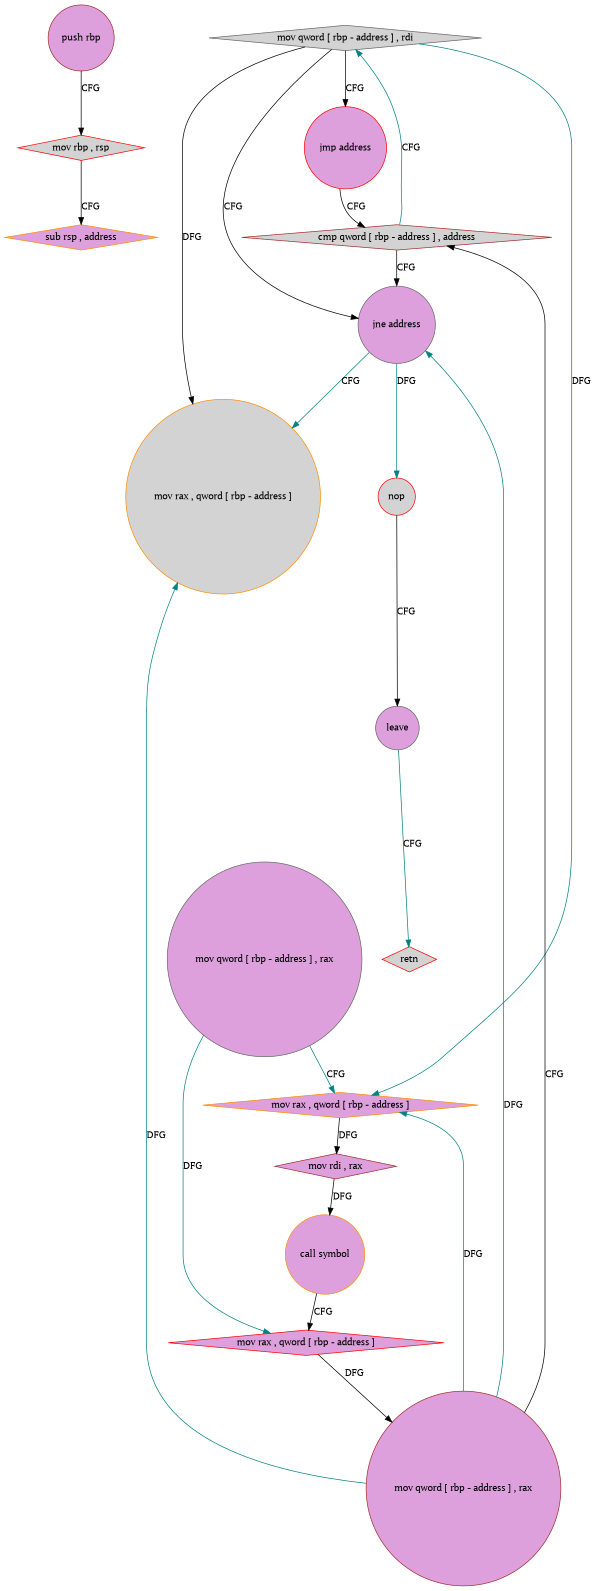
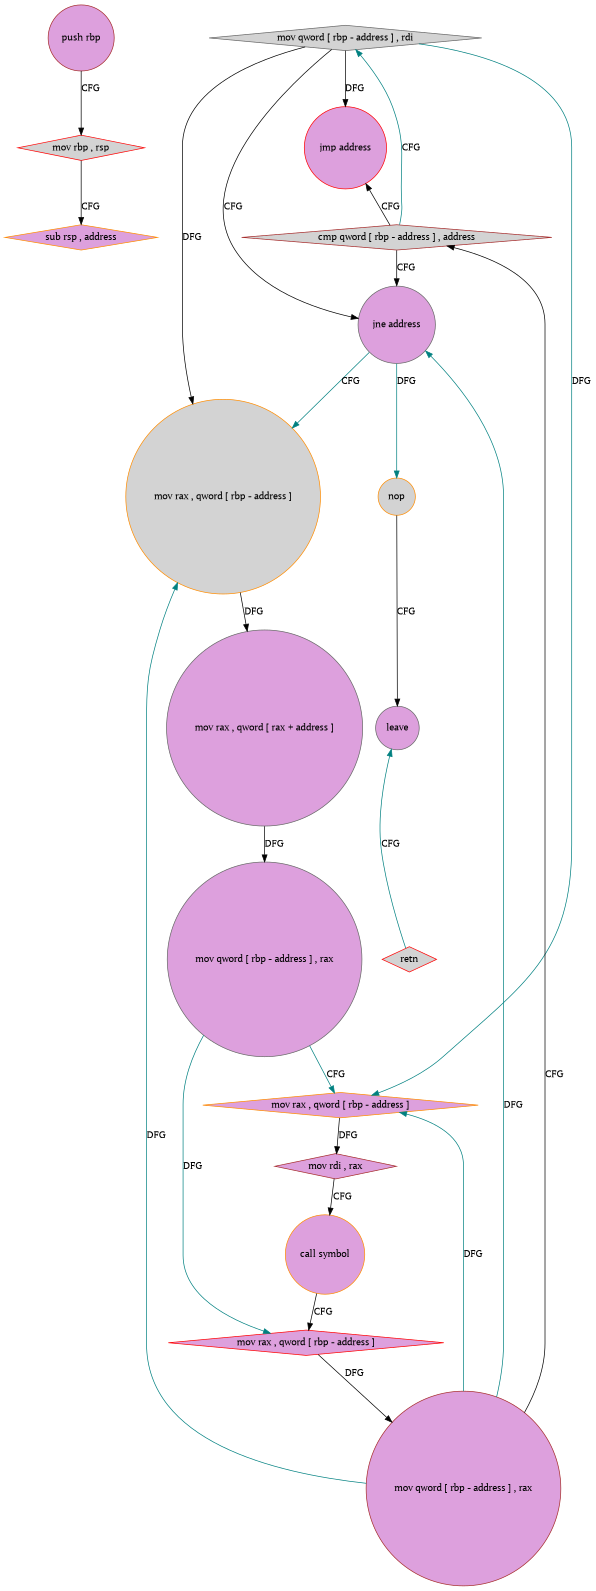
(355, 89) -> (355, 89)
(345, 209) -> (380, 207)
(397, 497) -> (397, 497)
none -> (265, 728)
(403, 845) -> (382, 853)
(343, 1197) -> (343, 1197)
